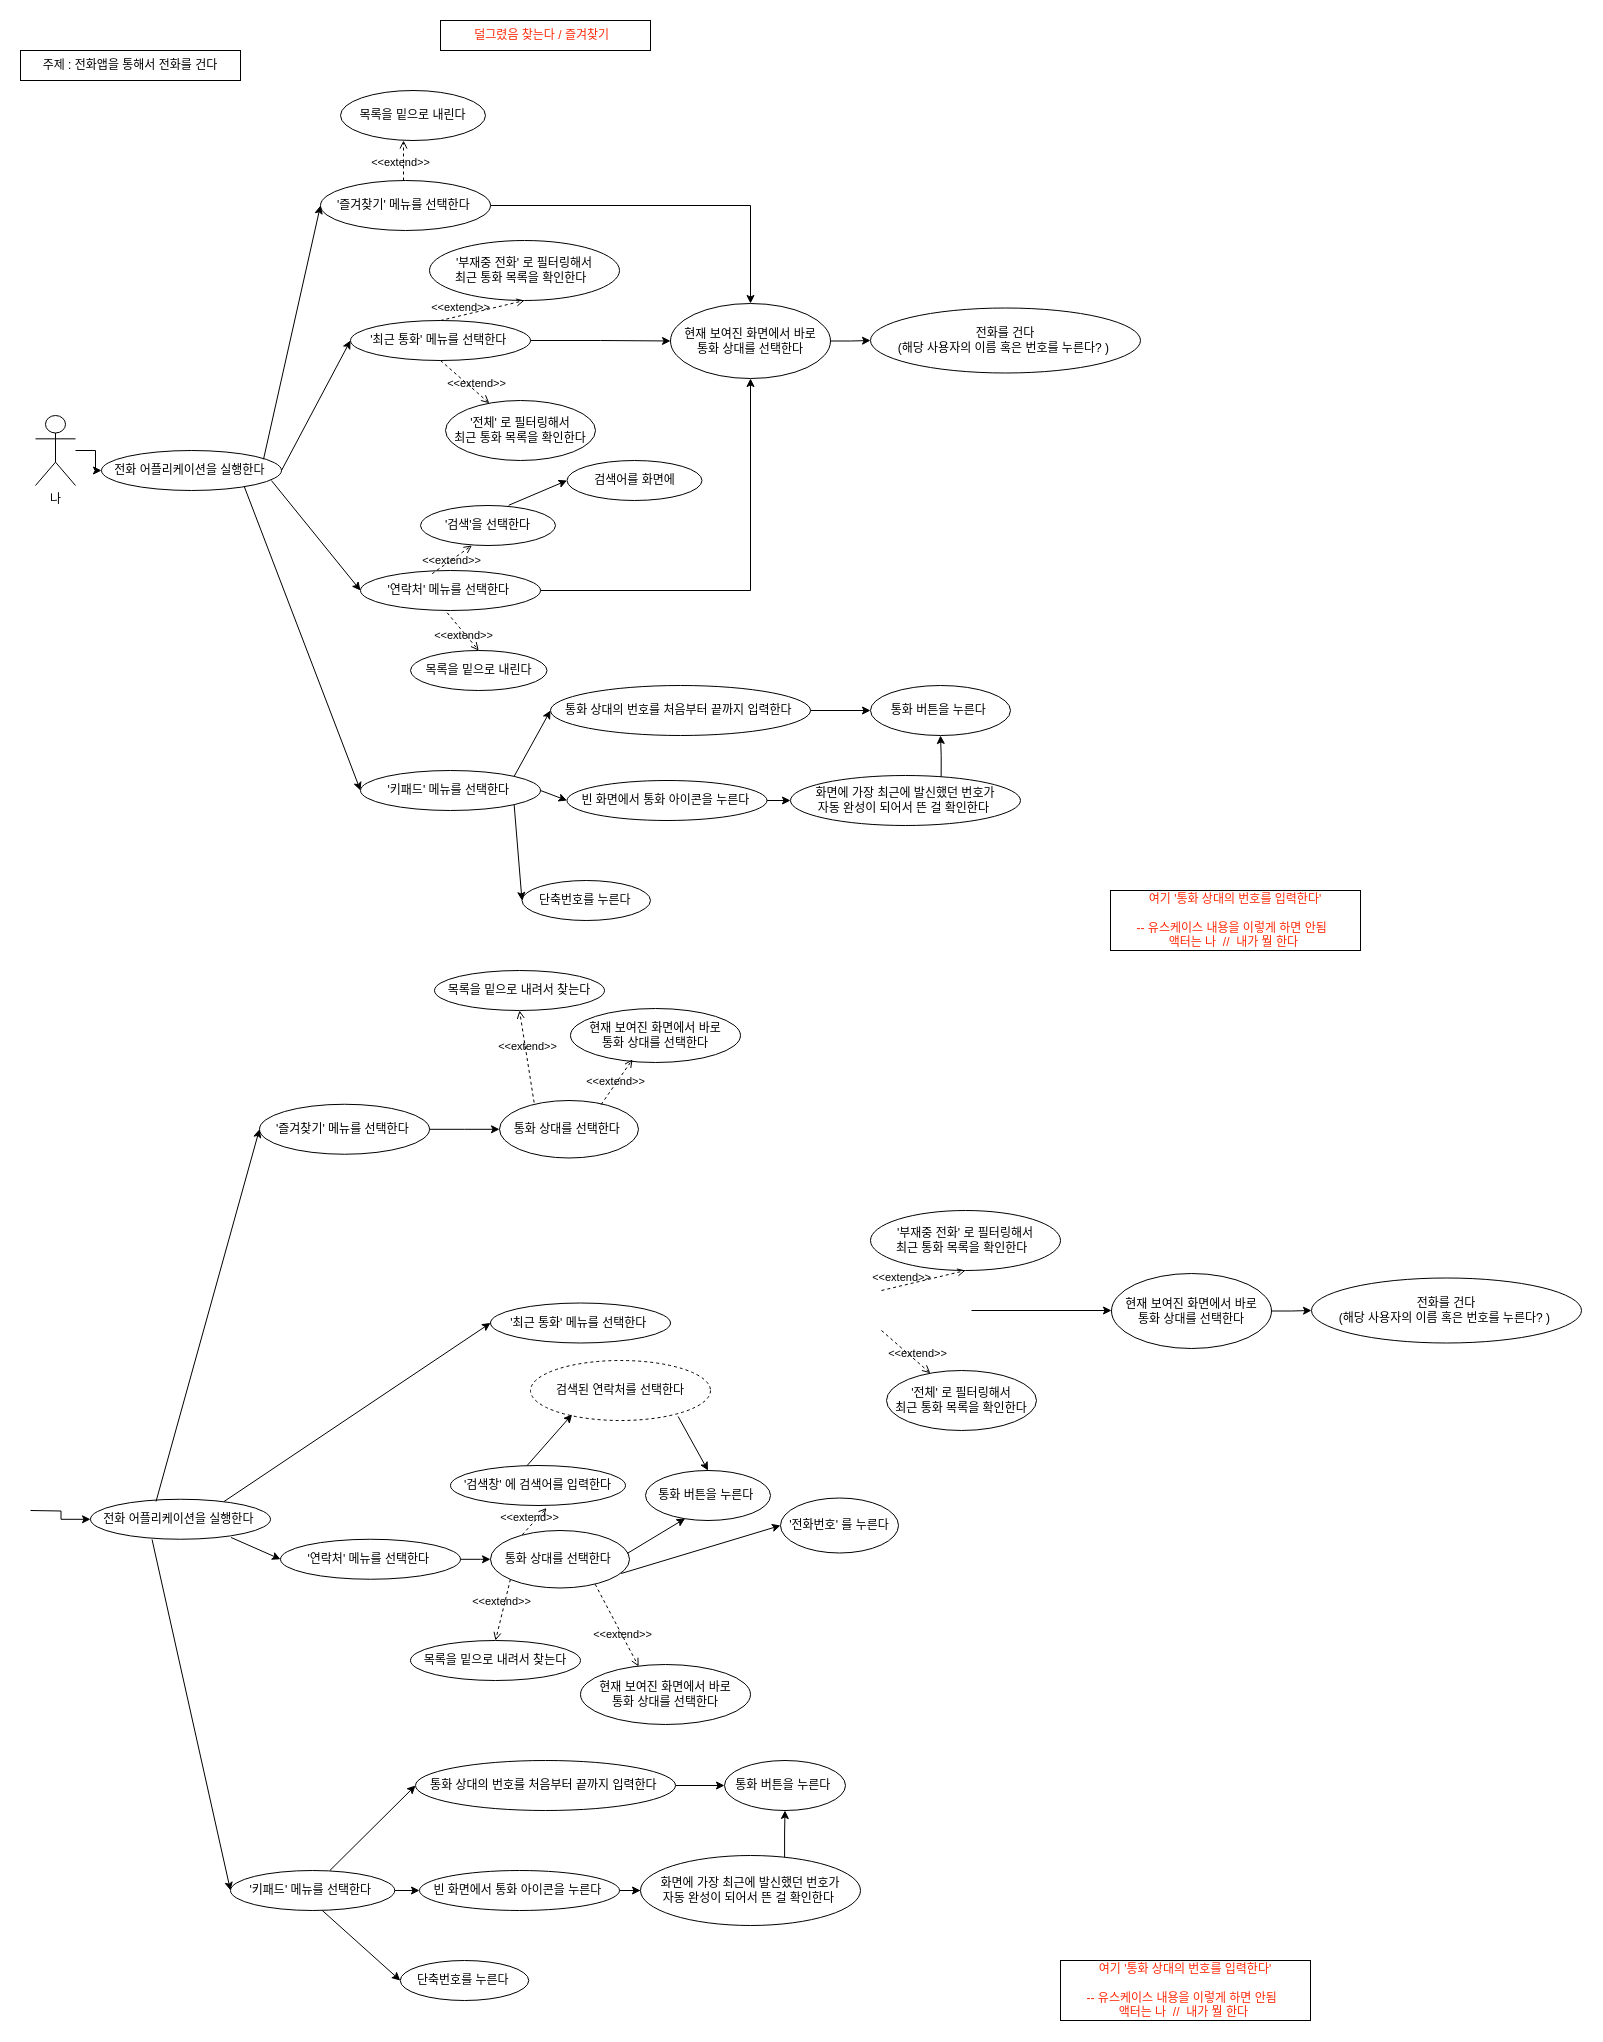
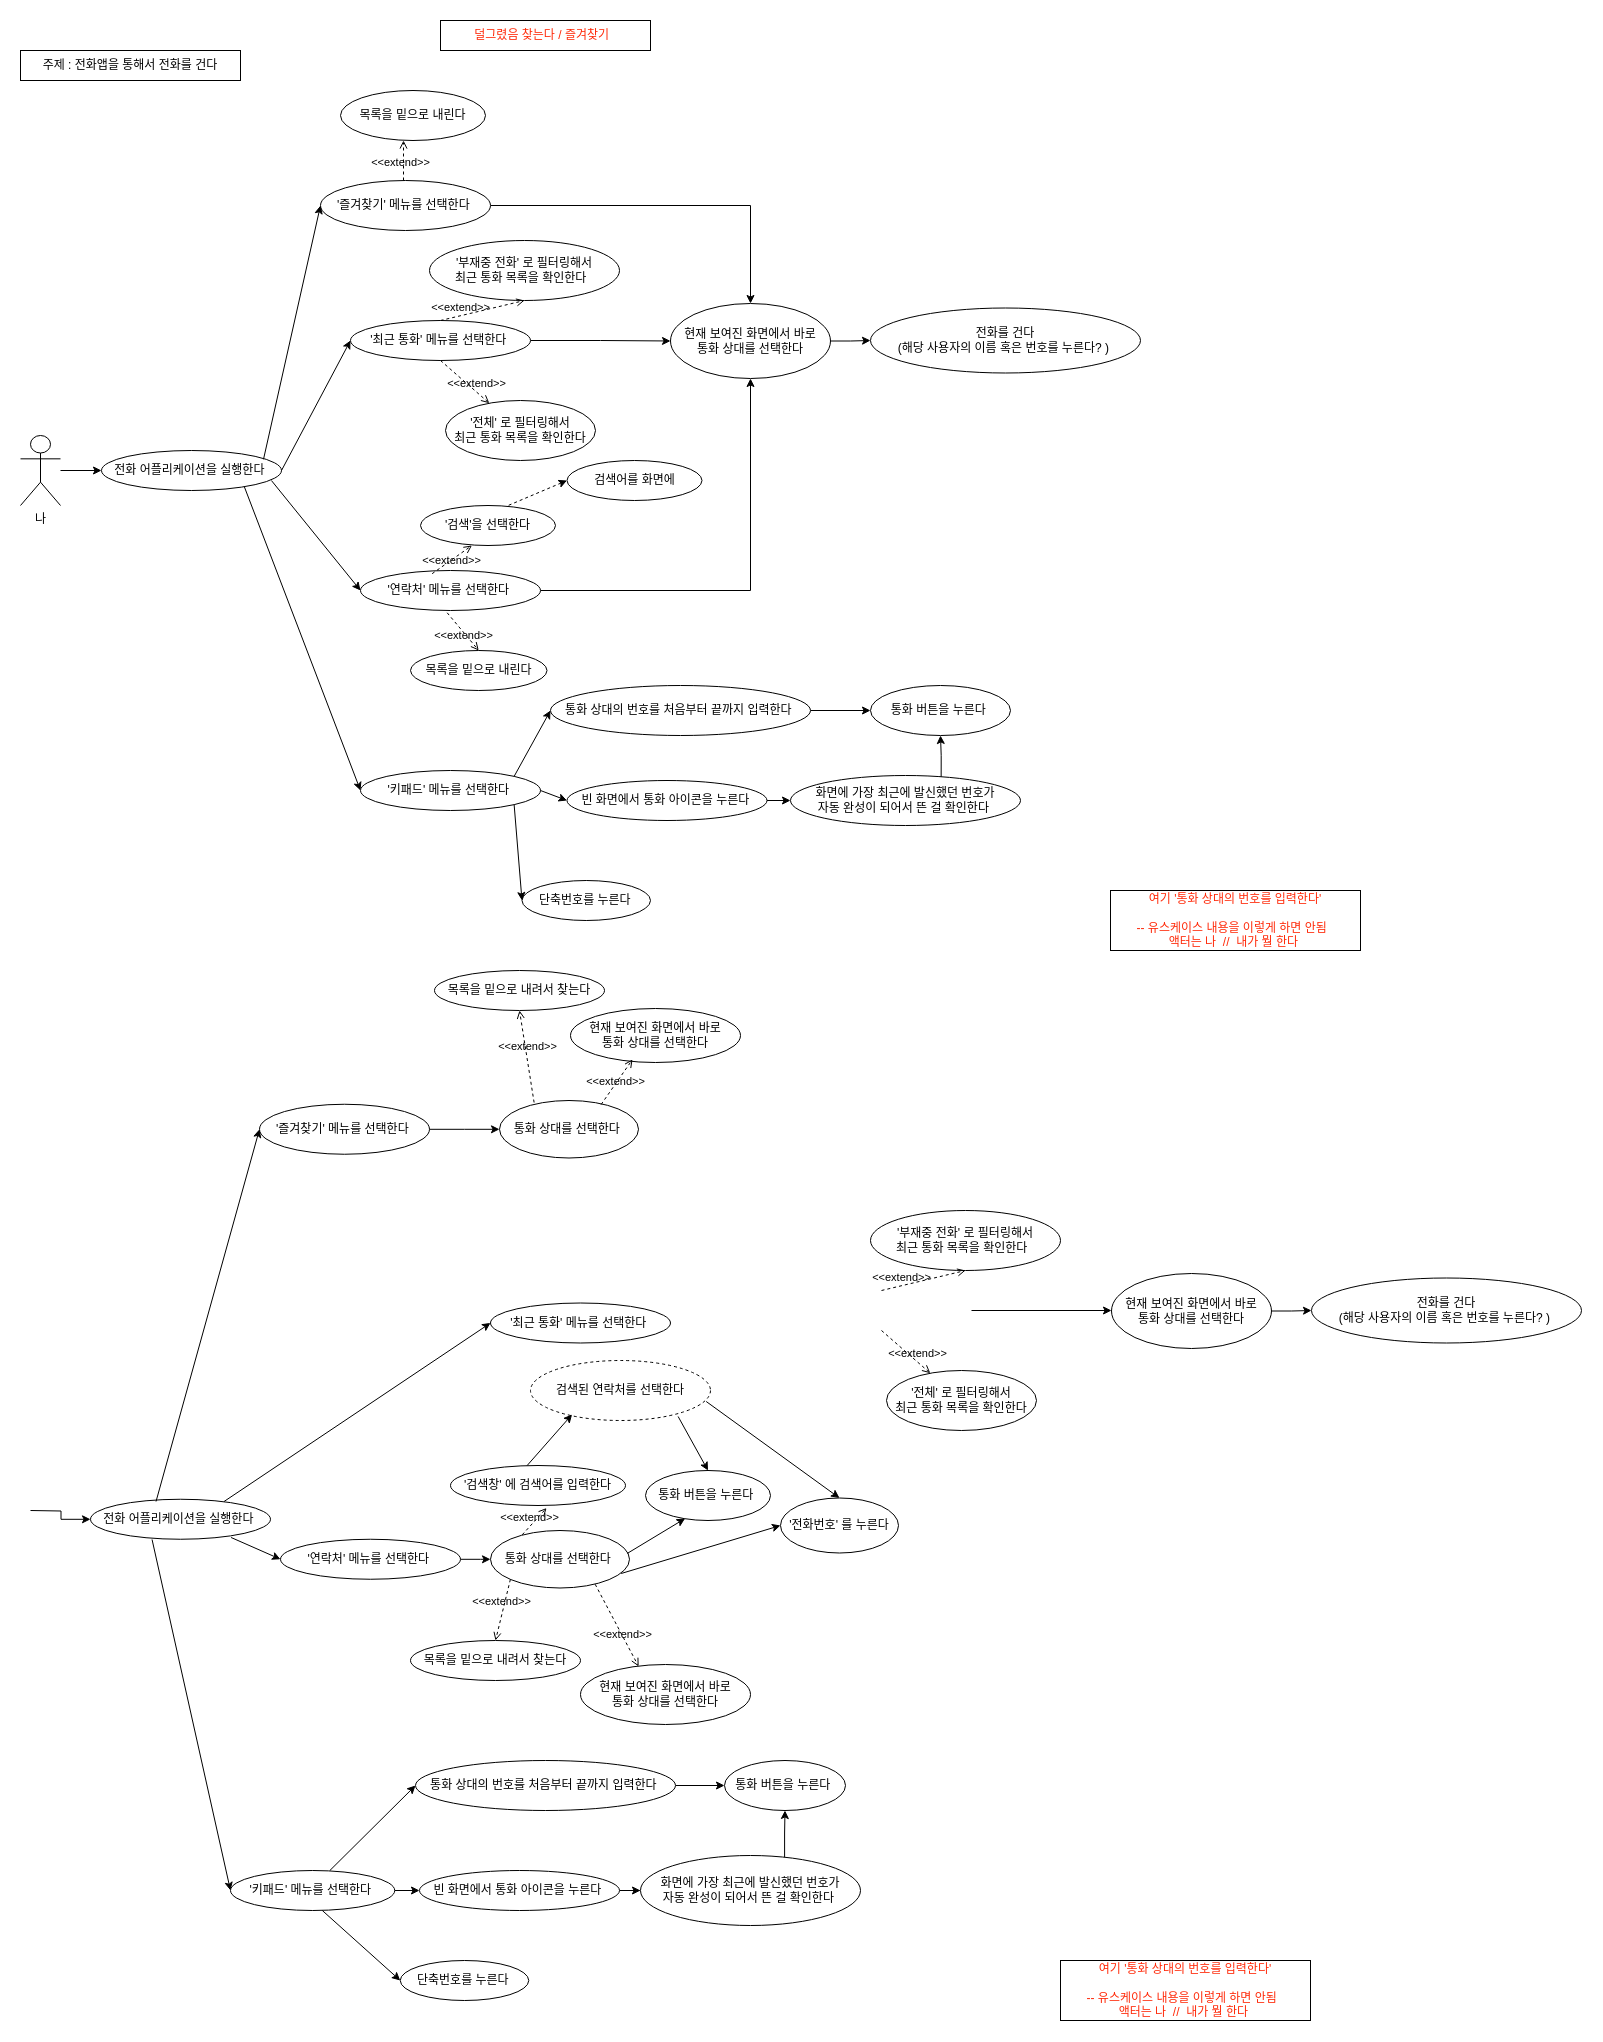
(56, 451) -> (41, 471)
(534, 494) -> (534, 494)
none -> (770, 1448)
